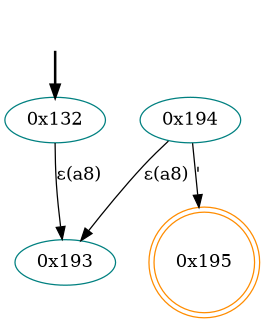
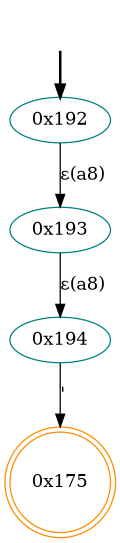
(55, 120) -> (60, 120)
(127, 184) -> (60, 279)
(204, 262) -> (60, 482)
